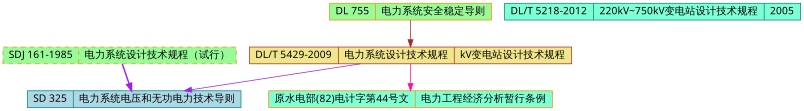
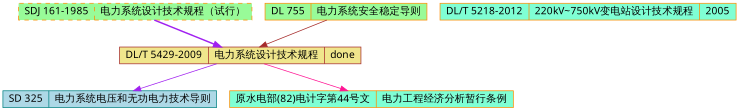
(653, 12) -> (588, 12)
(513, 55) -> (343, 55)
(126, 74) -> (184, 32)
